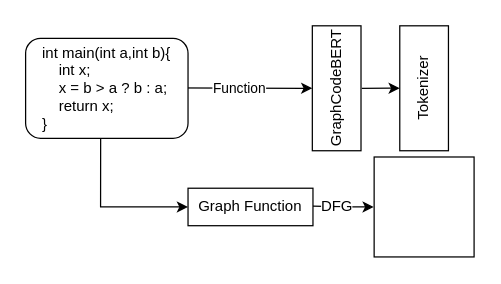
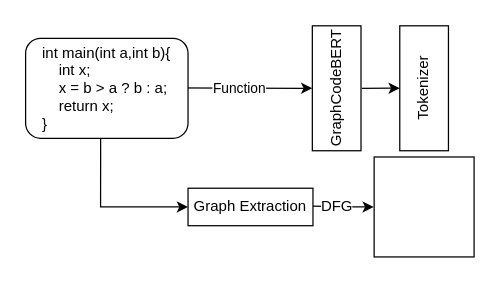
(251, 207) -> (251, 207)
